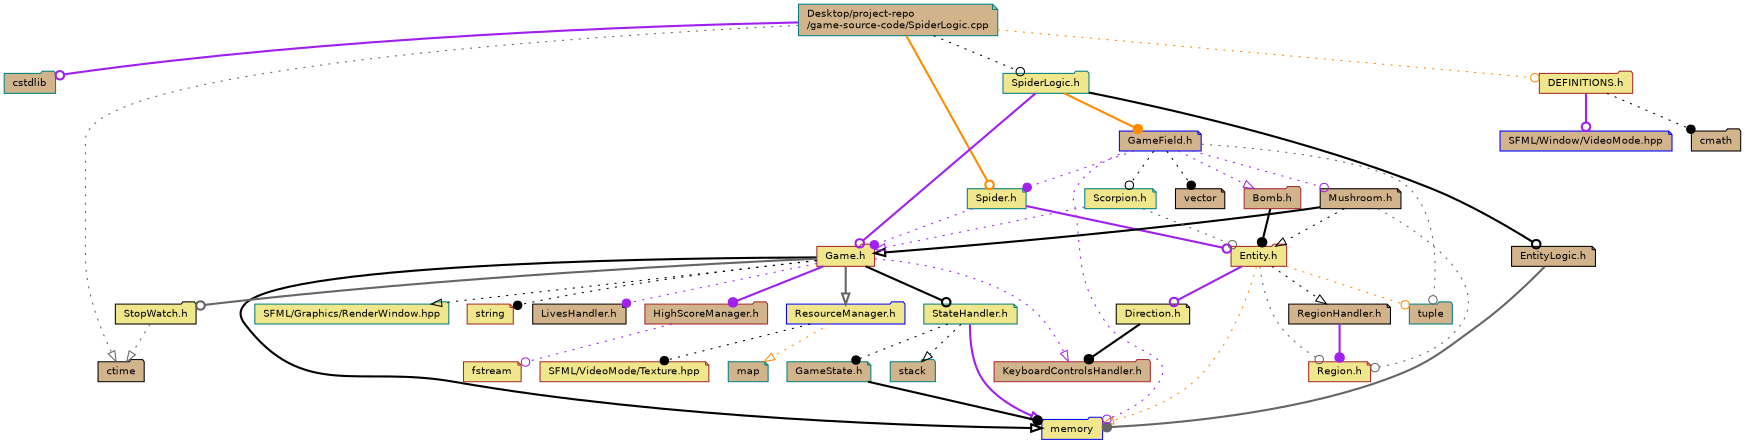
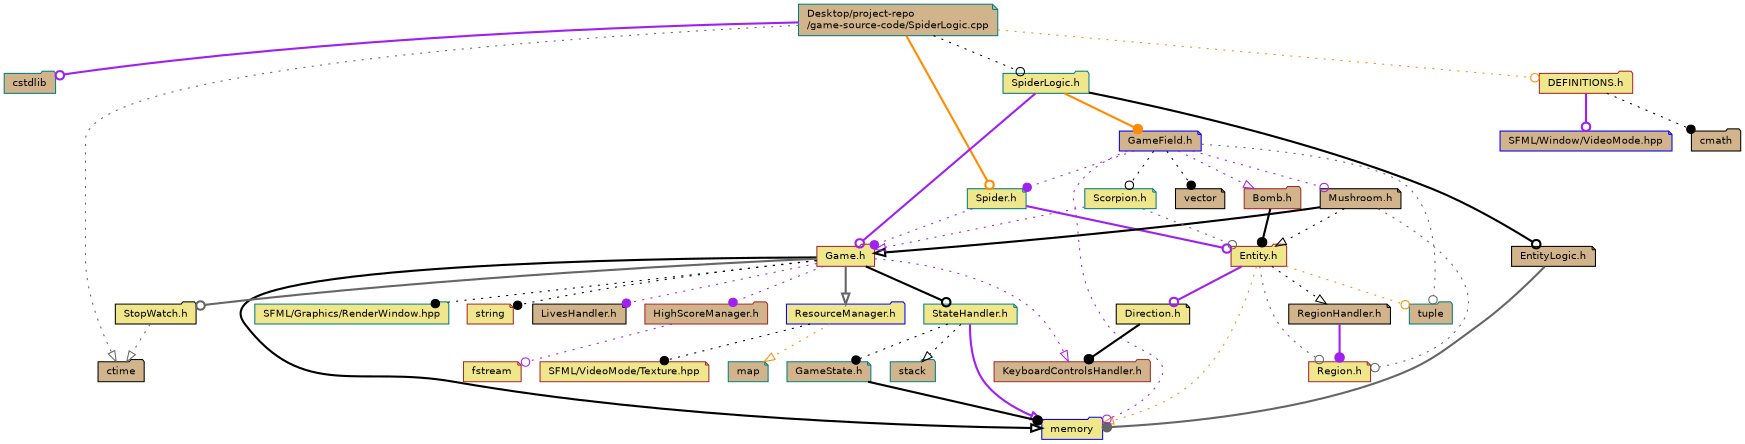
(780, 284) -> (780, 284)
(564, 289) -> (564, 289)
